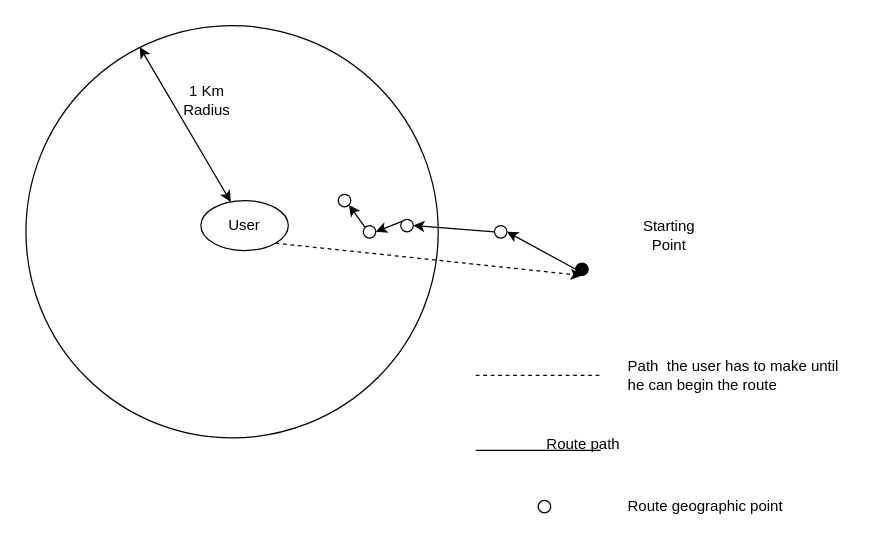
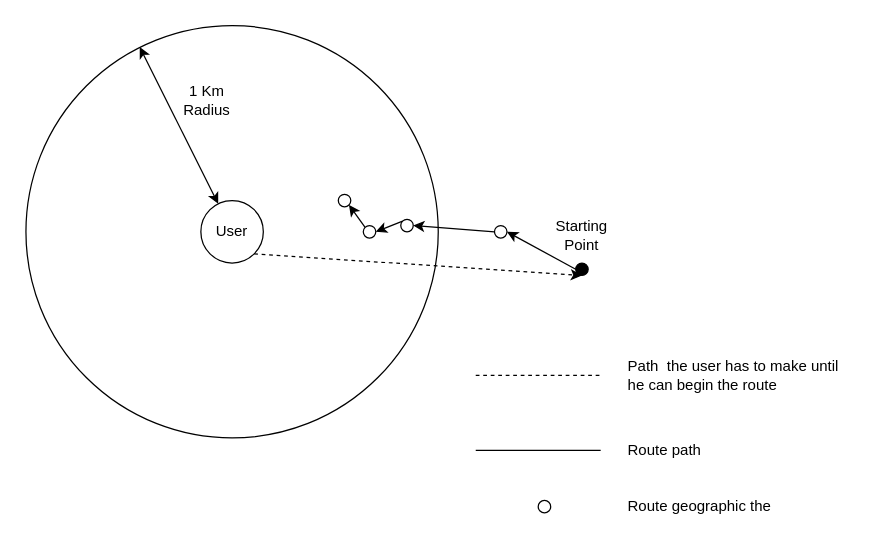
(244, 226) -> (232, 232)
(669, 235) -> (582, 235)
(588, 444) -> (669, 451)
(713, 507) -> (706, 507)
